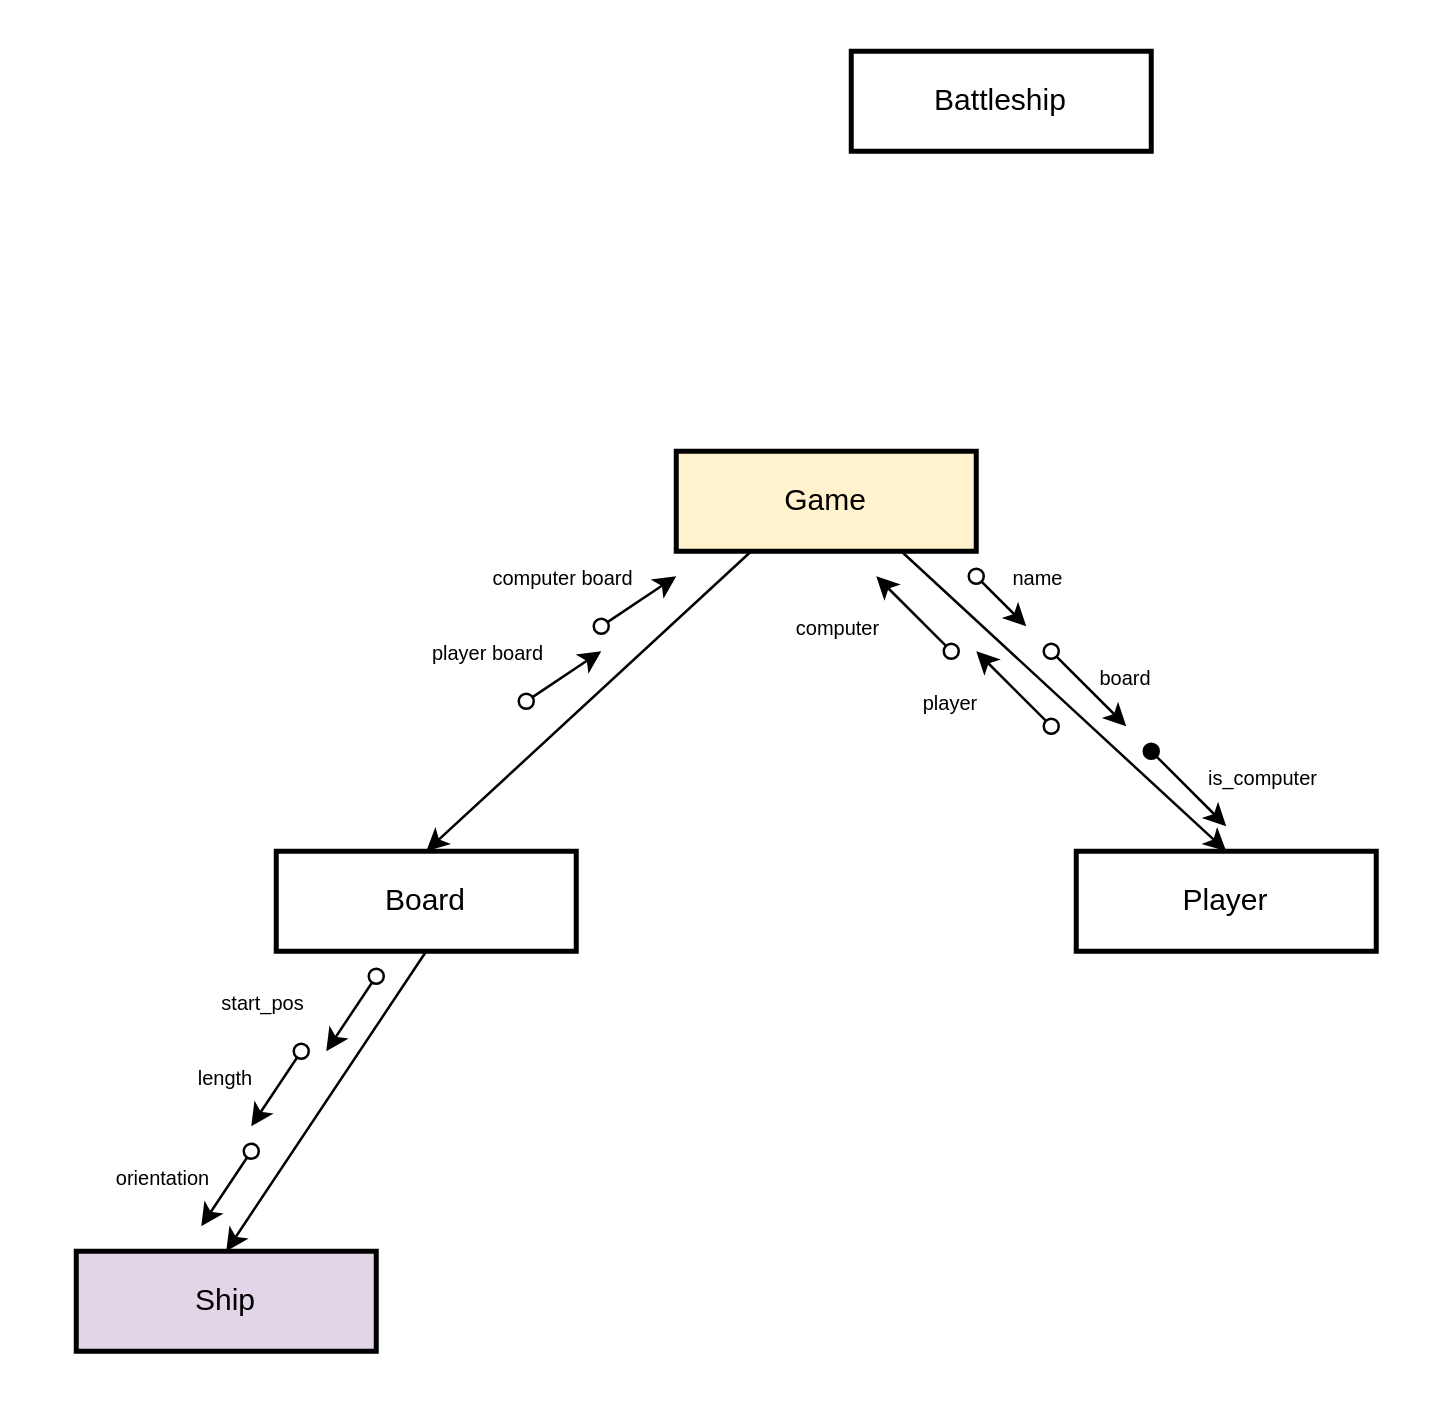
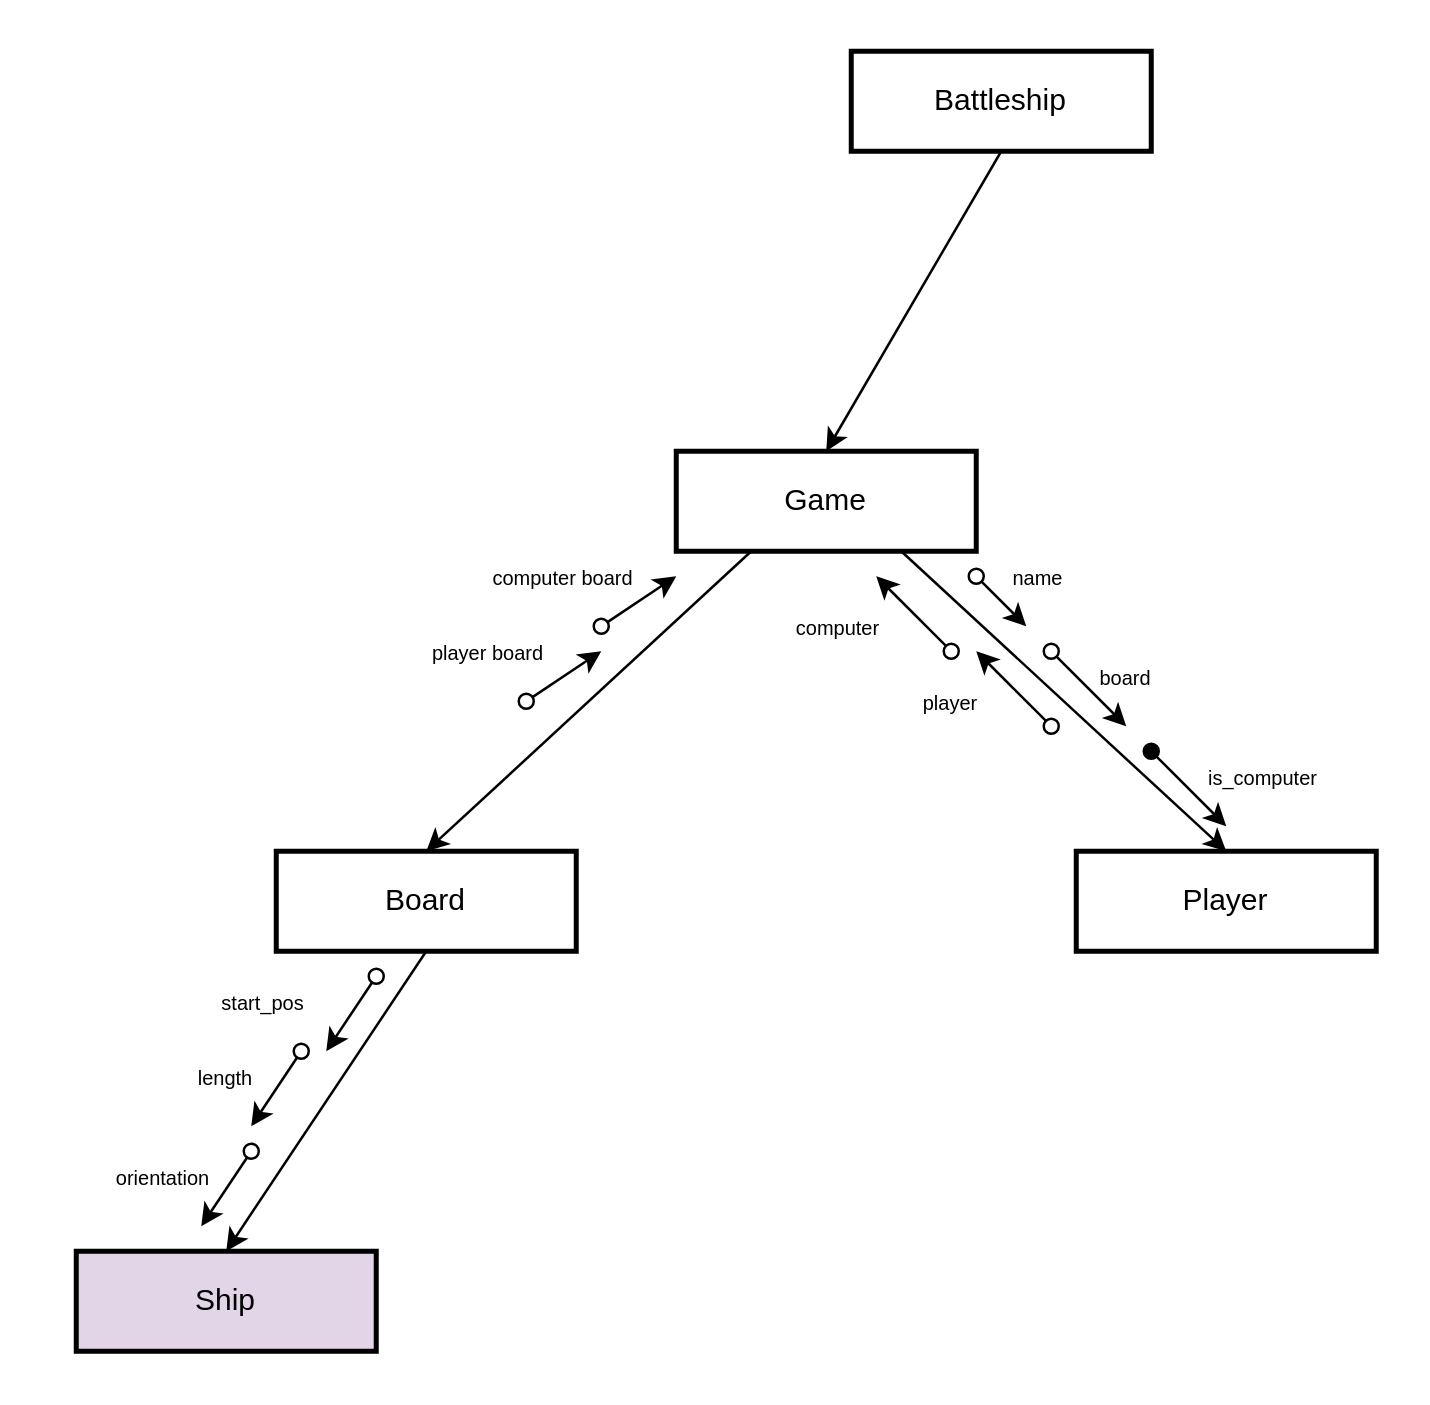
none -> (918, 295)
(826, 501) -> (826, 501)
